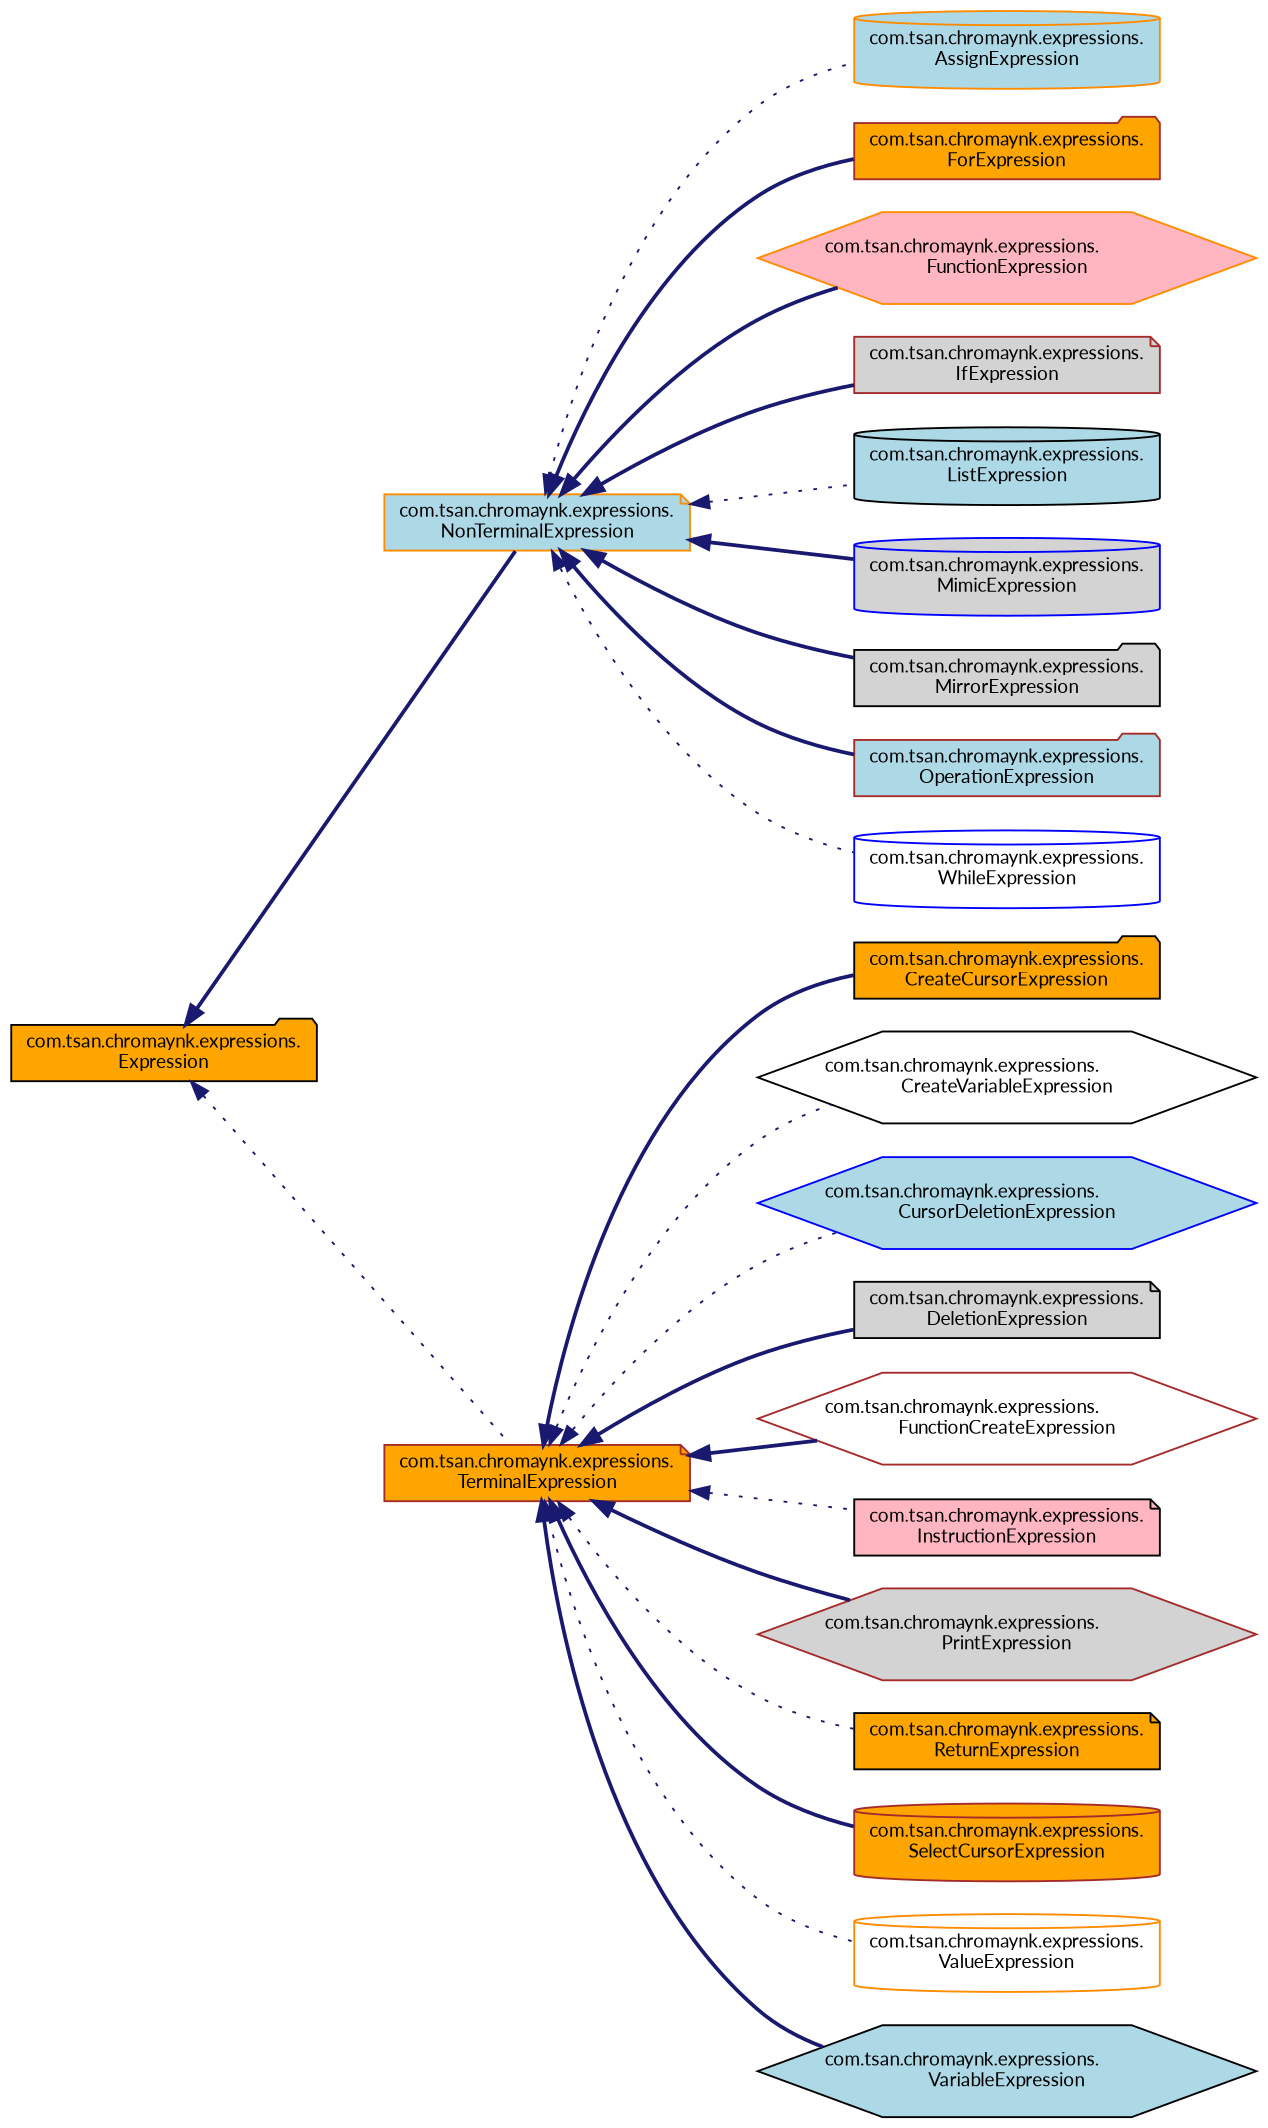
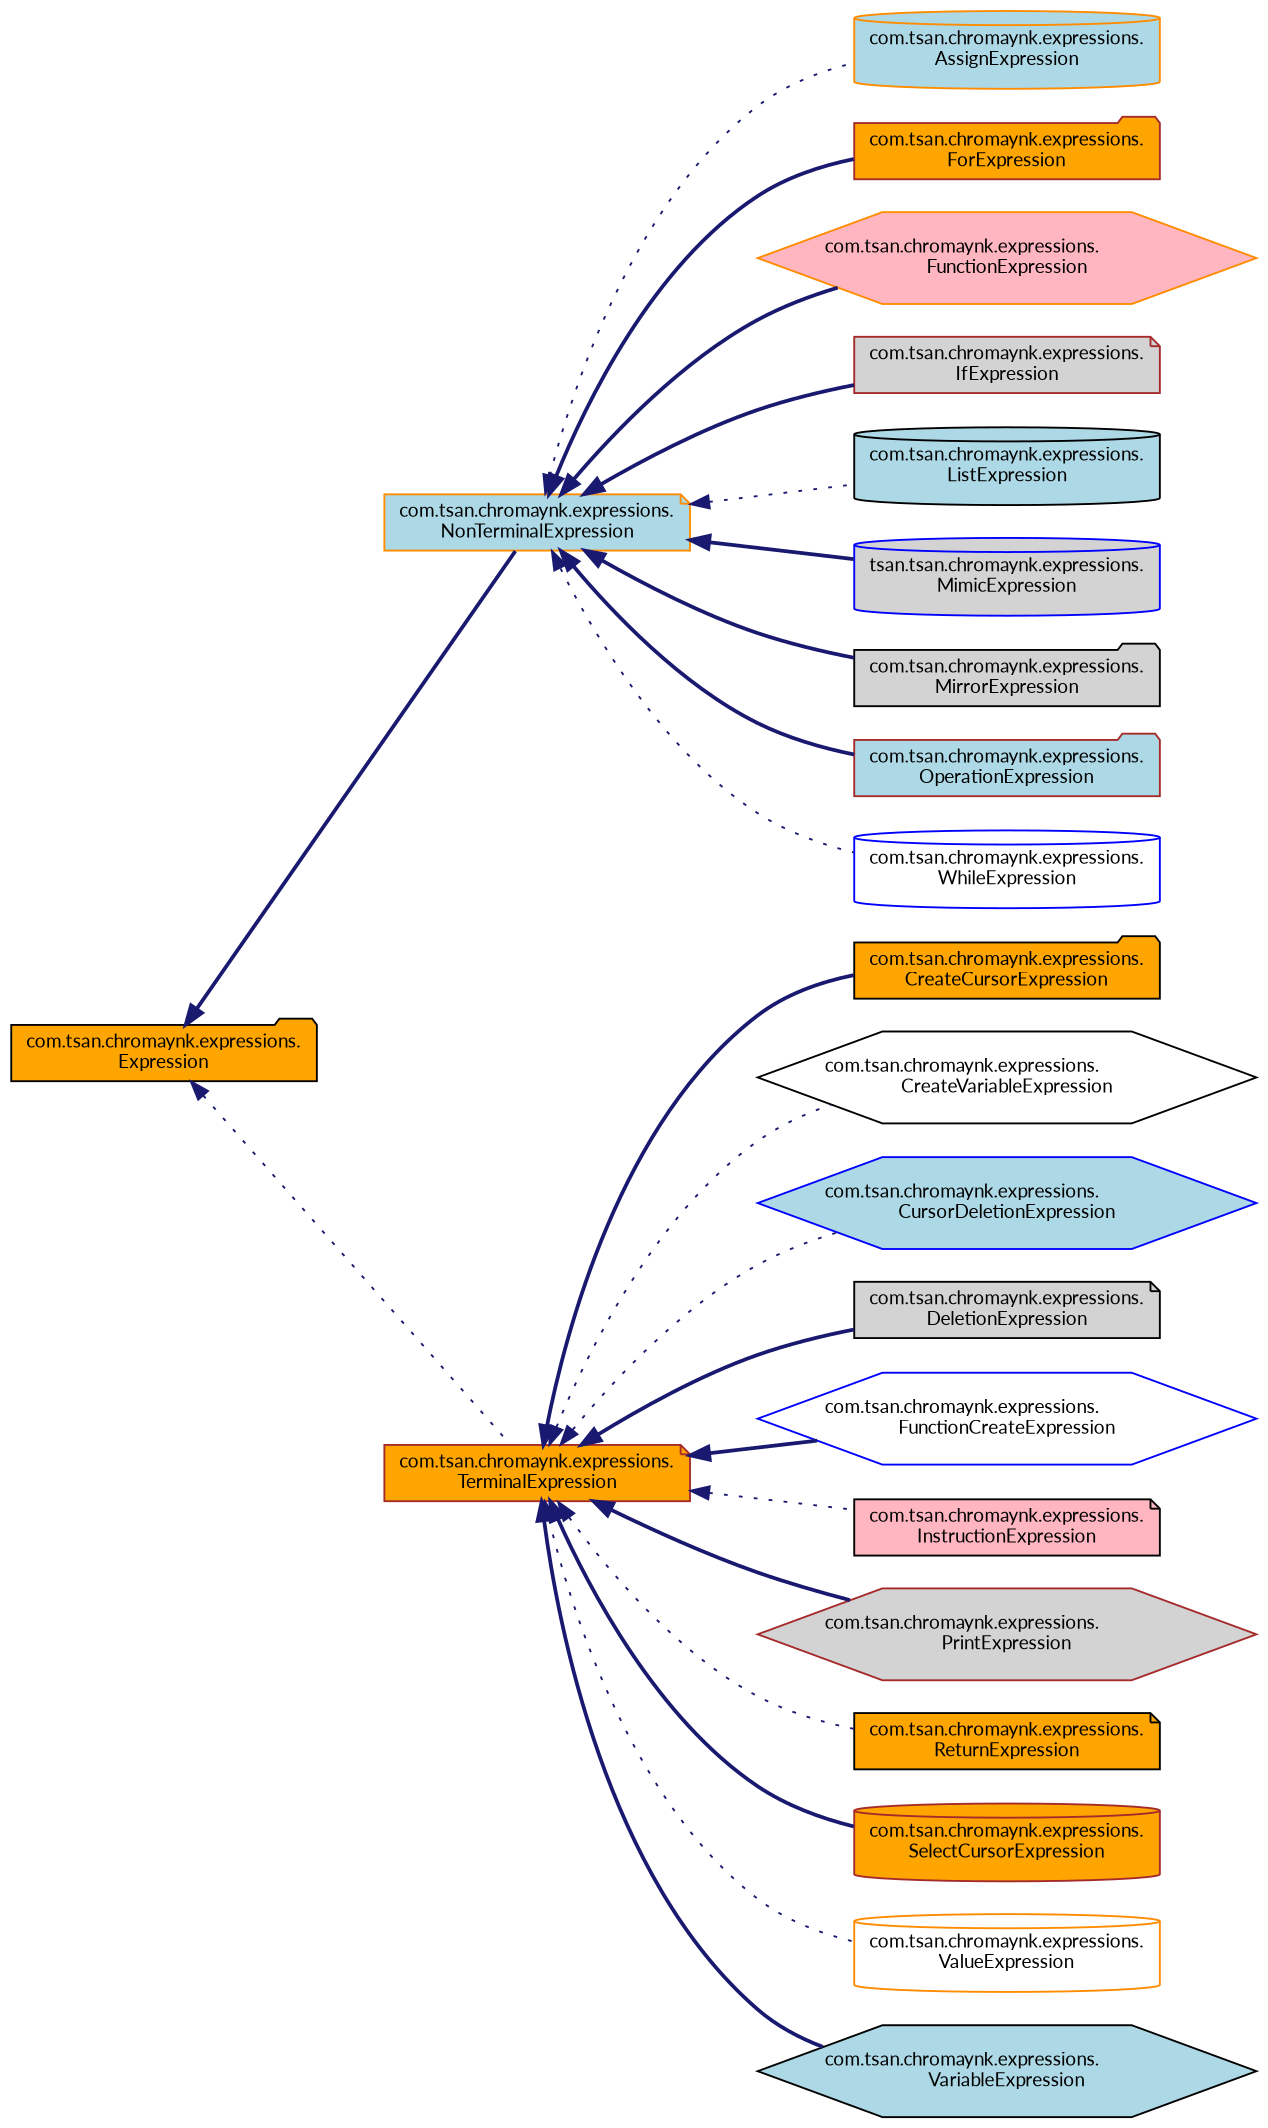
(1007, 577) -> (1007, 577)
(1007, 1419) -> (1007, 1419)
